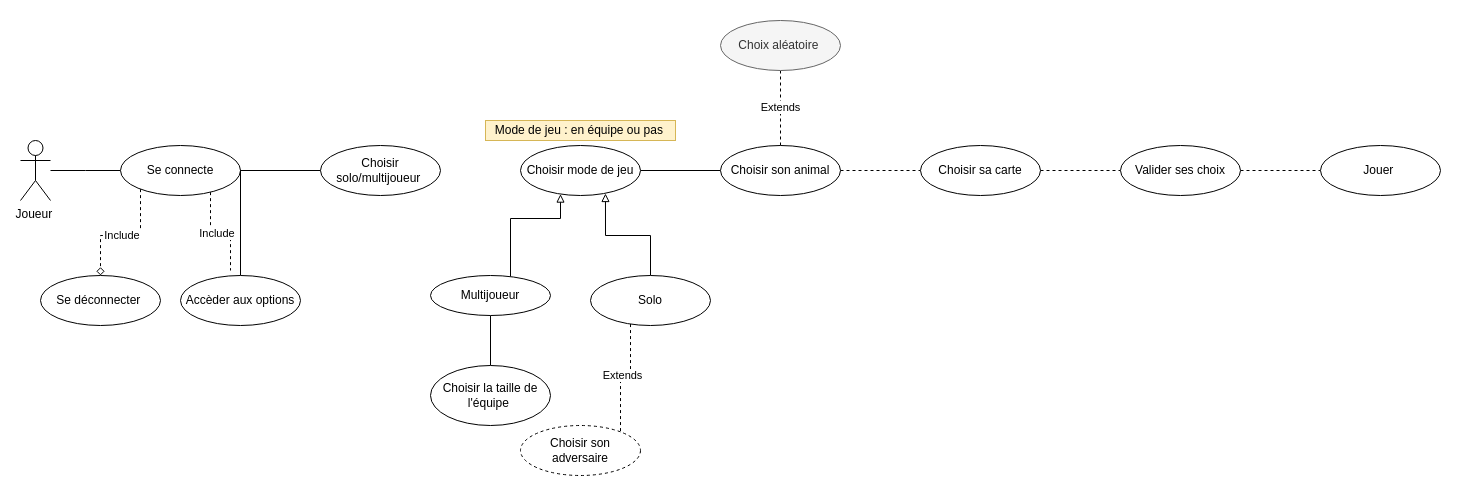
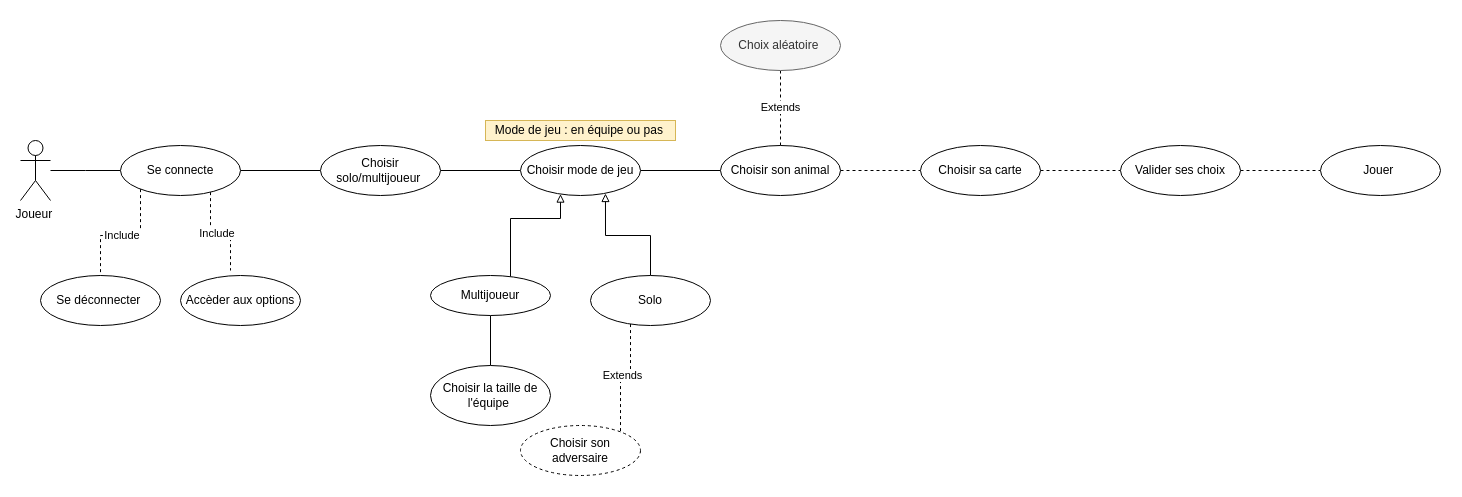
(241, 224) -> (481, 171)
(101, 267) -> (101, 271)
